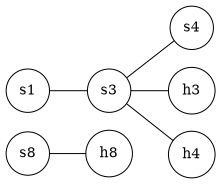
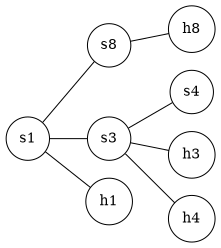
none -> (69, 92)
none -> (109, 202)
